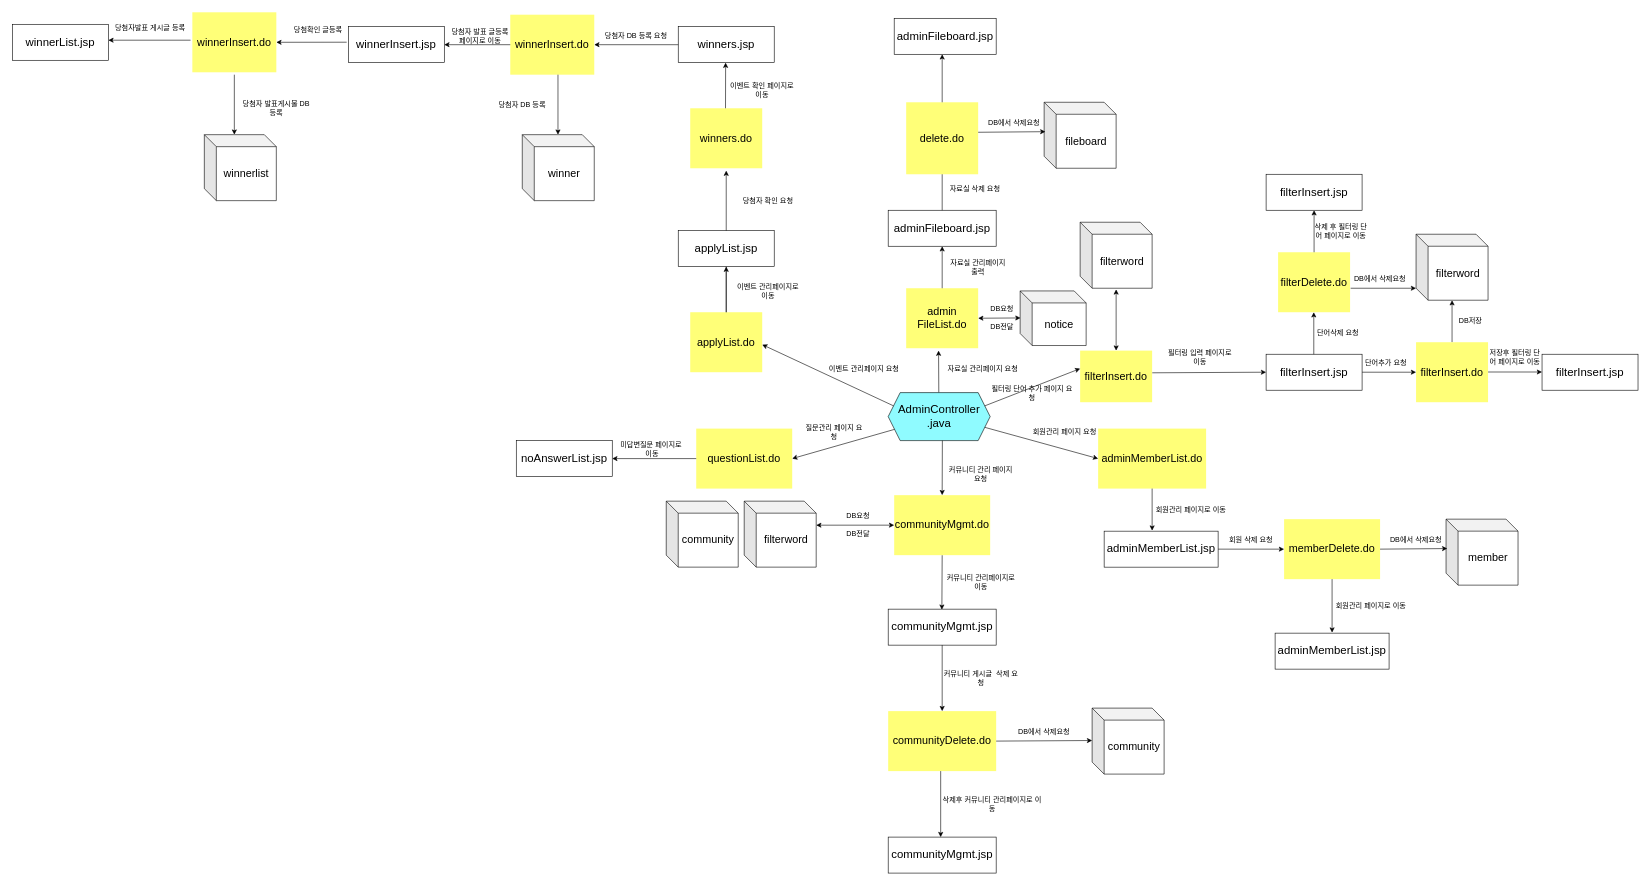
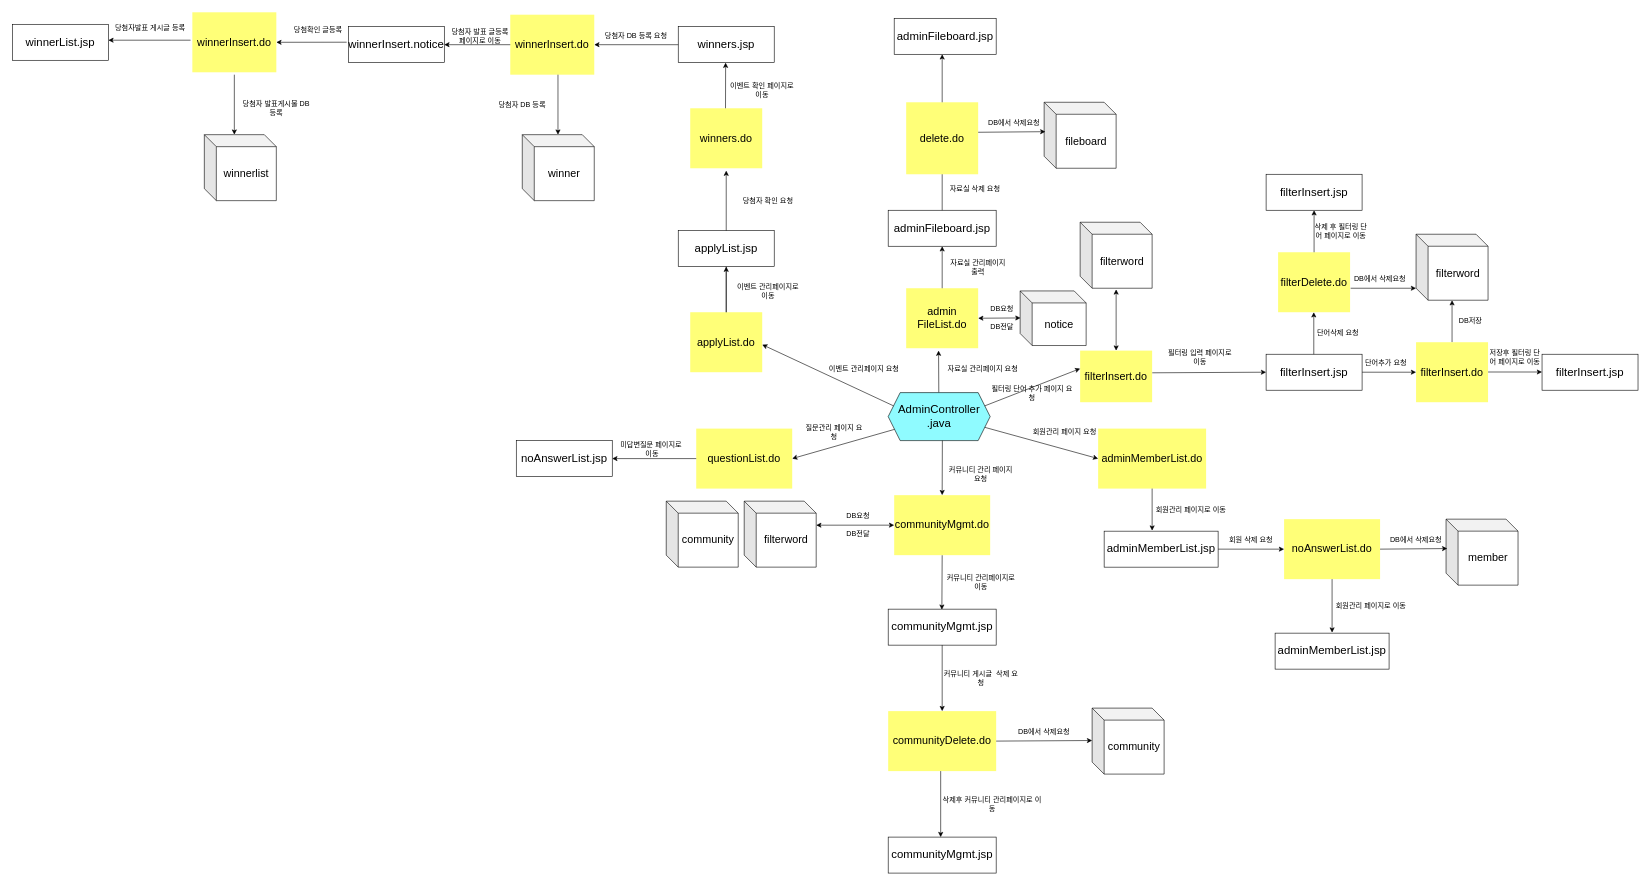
(396, 45) -> (396, 45)
(1332, 549) -> (1332, 549)
